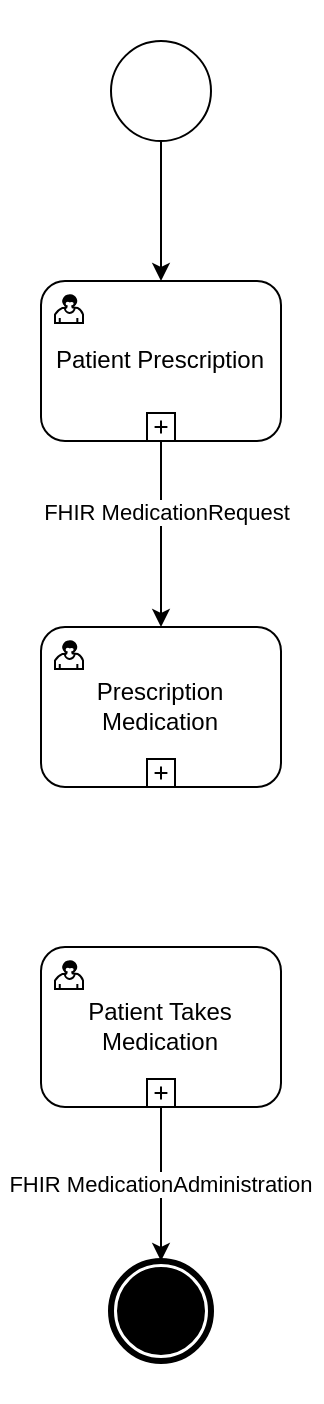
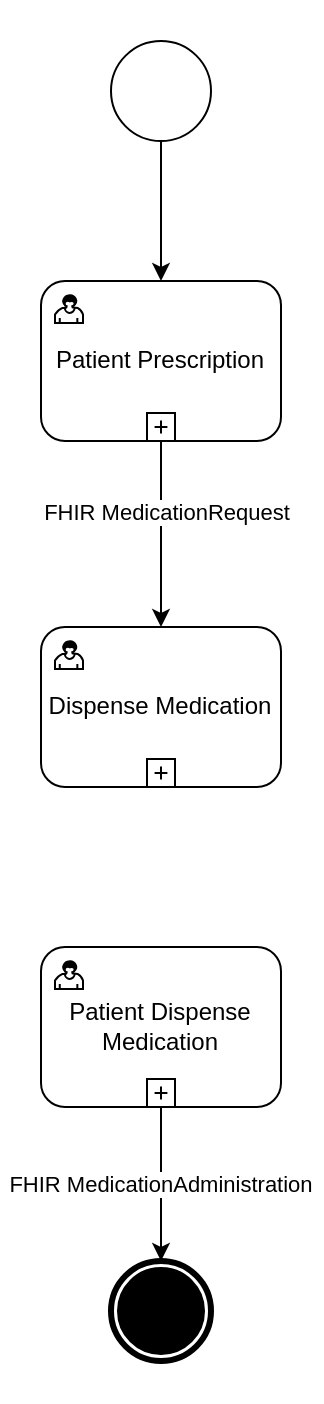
(161, 707) -> (161, 707)
(161, 1027) -> (161, 1027)
